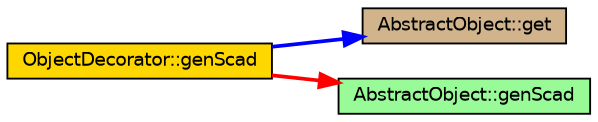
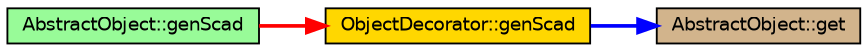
(296, 78) -> (283, 26)
